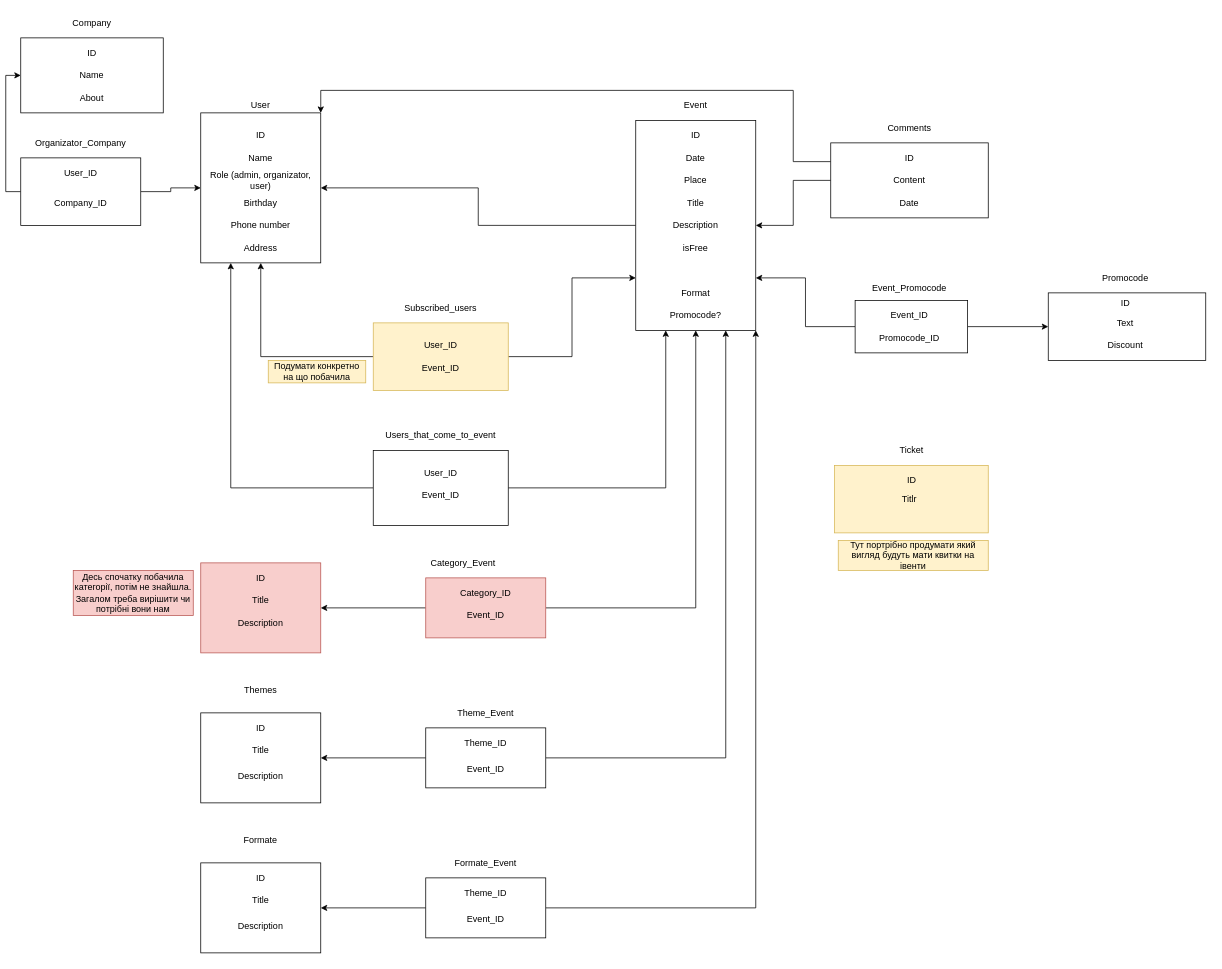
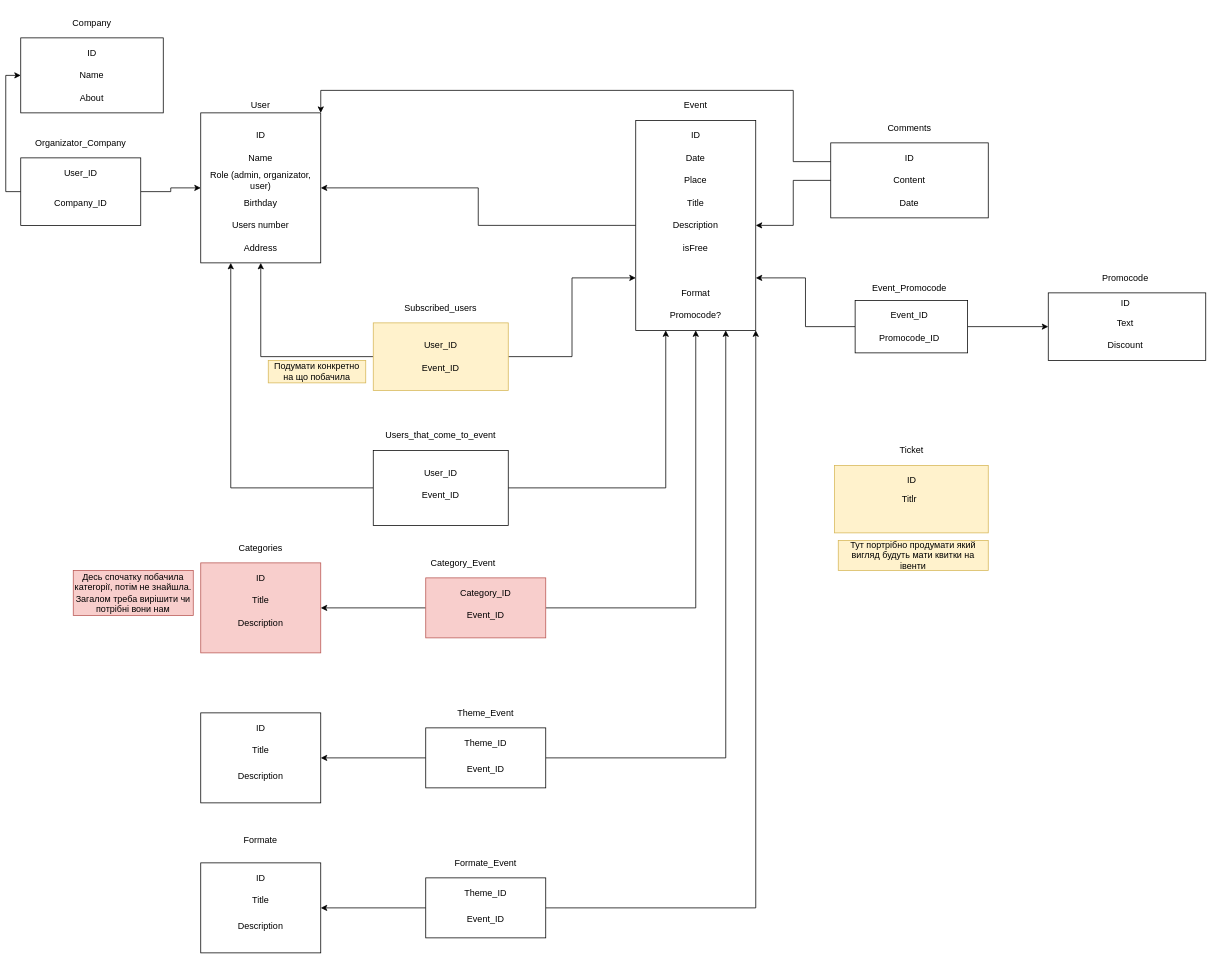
(261, 225) -> (261, 225)
none -> (261, 548)
(261, 690) -> none
